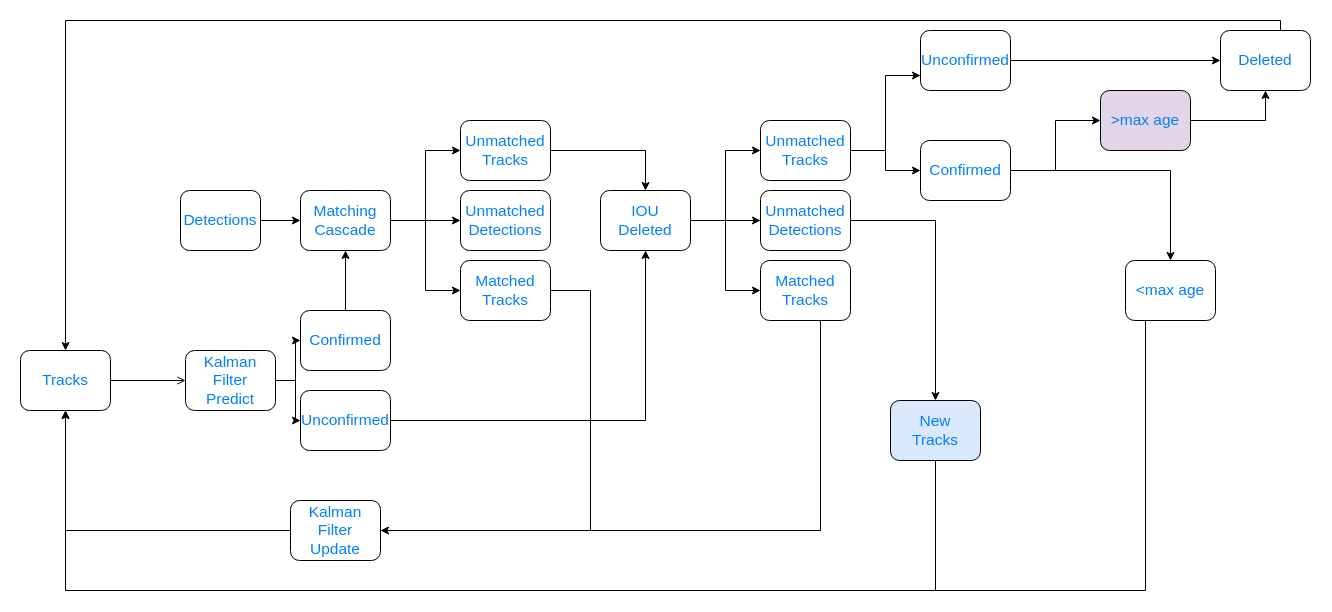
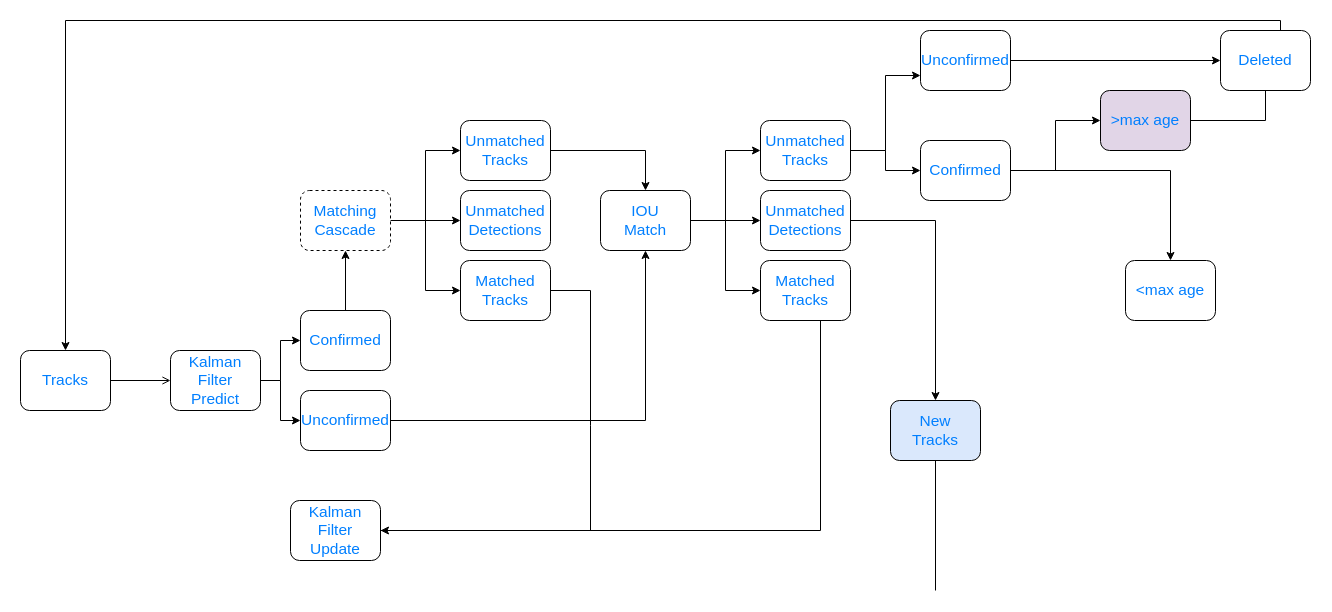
(1266, 99) -> (1266, 97)
(221, 221) -> none
(277, 221) -> none
(346, 221) -> (346, 221)
(646, 221) -> (646, 221)
(231, 381) -> (216, 381)
(180, 531) -> none
(712, 591) -> none
